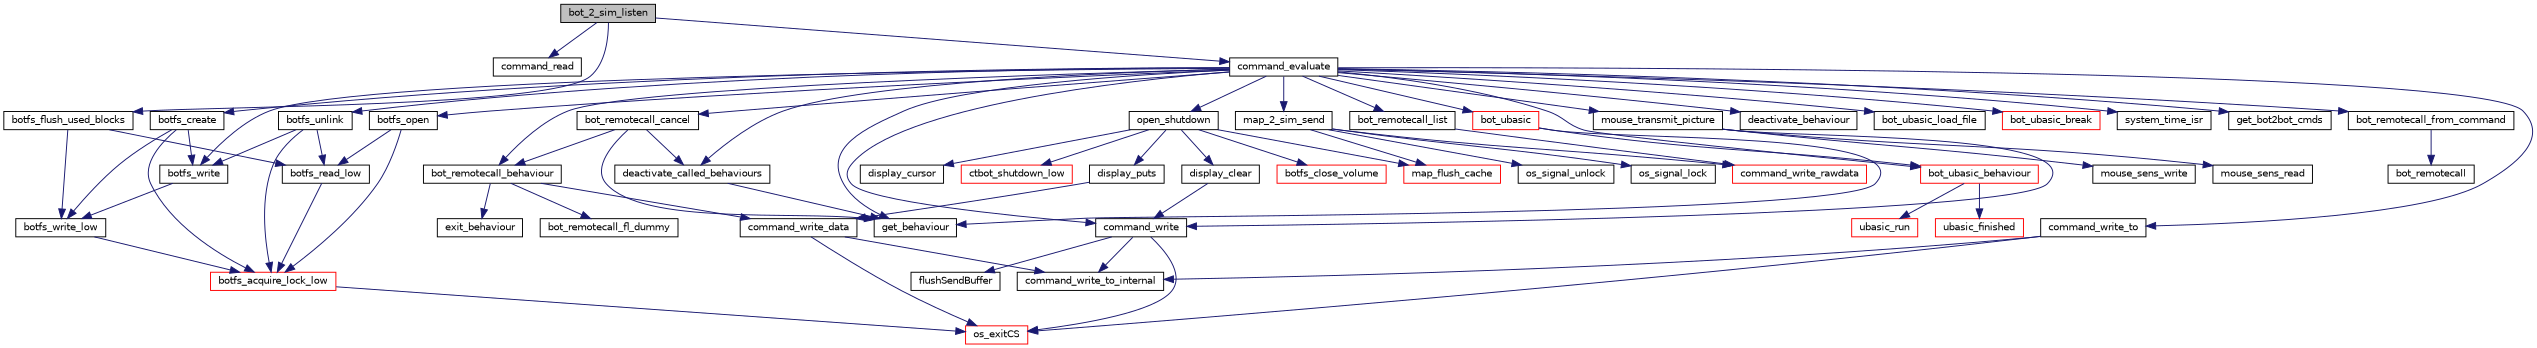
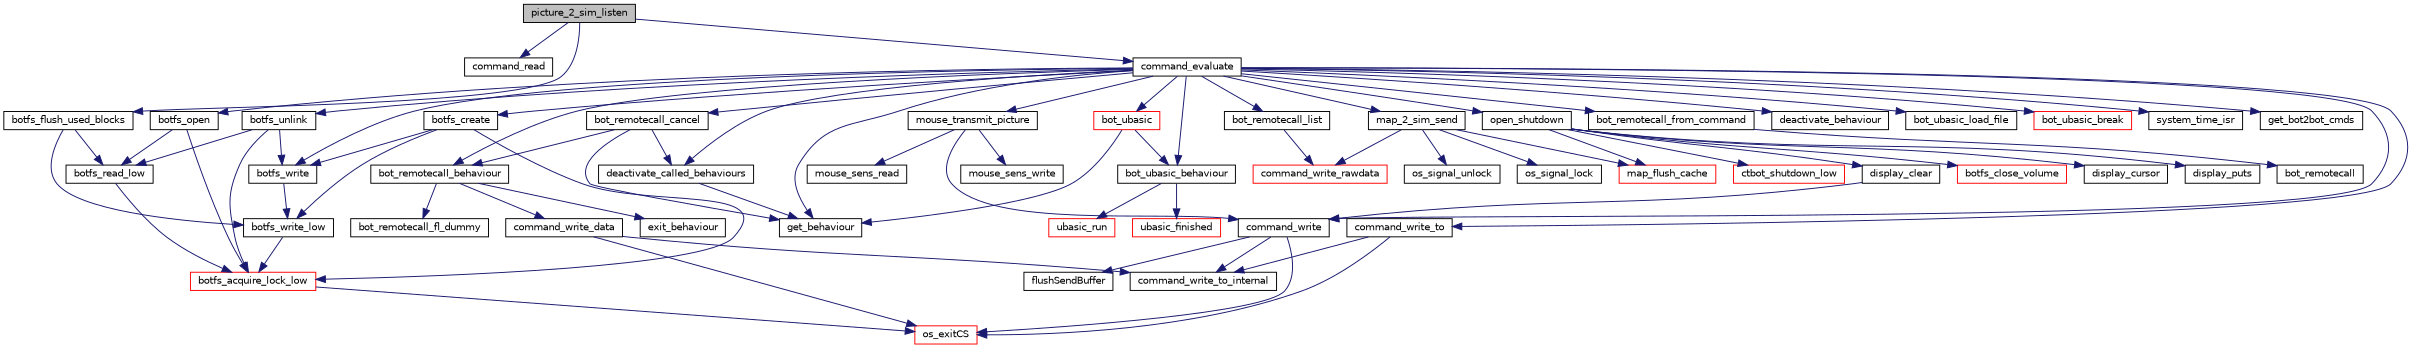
(608, 13) -> (579, 13)
(1979, 174) -> (1177, 174)
(978, 200) -> none
